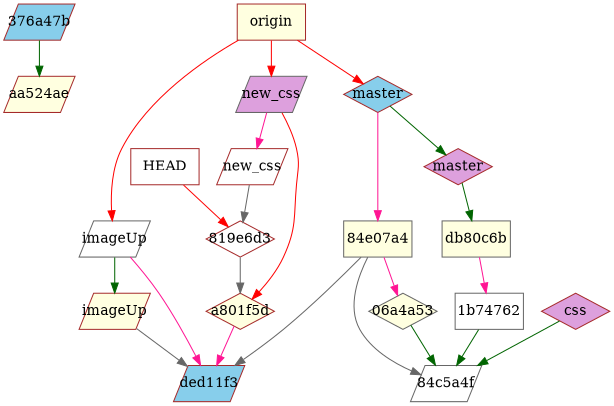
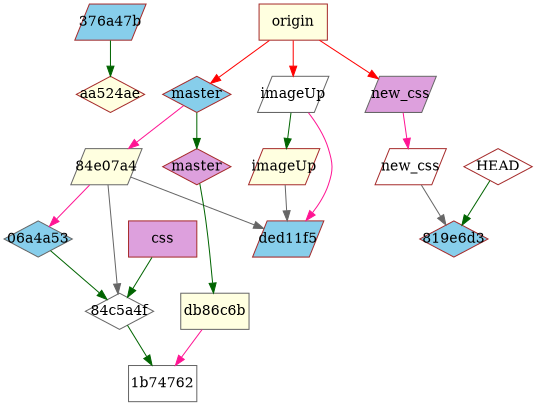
(39, 94) -> (110, 94)
(165, 167) -> (498, 167)
(202, 202) -> (479, 198)
(240, 239) -> (454, 239)
(378, 239) -> (106, 167)
(476, 239) -> (215, 311)
(240, 311) -> none
(403, 311) -> (38, 239)
(576, 311) -> (163, 239)
(470, 343) -> (137, 341)
(209, 384) -> (288, 239)
(446, 384) -> (119, 311)
